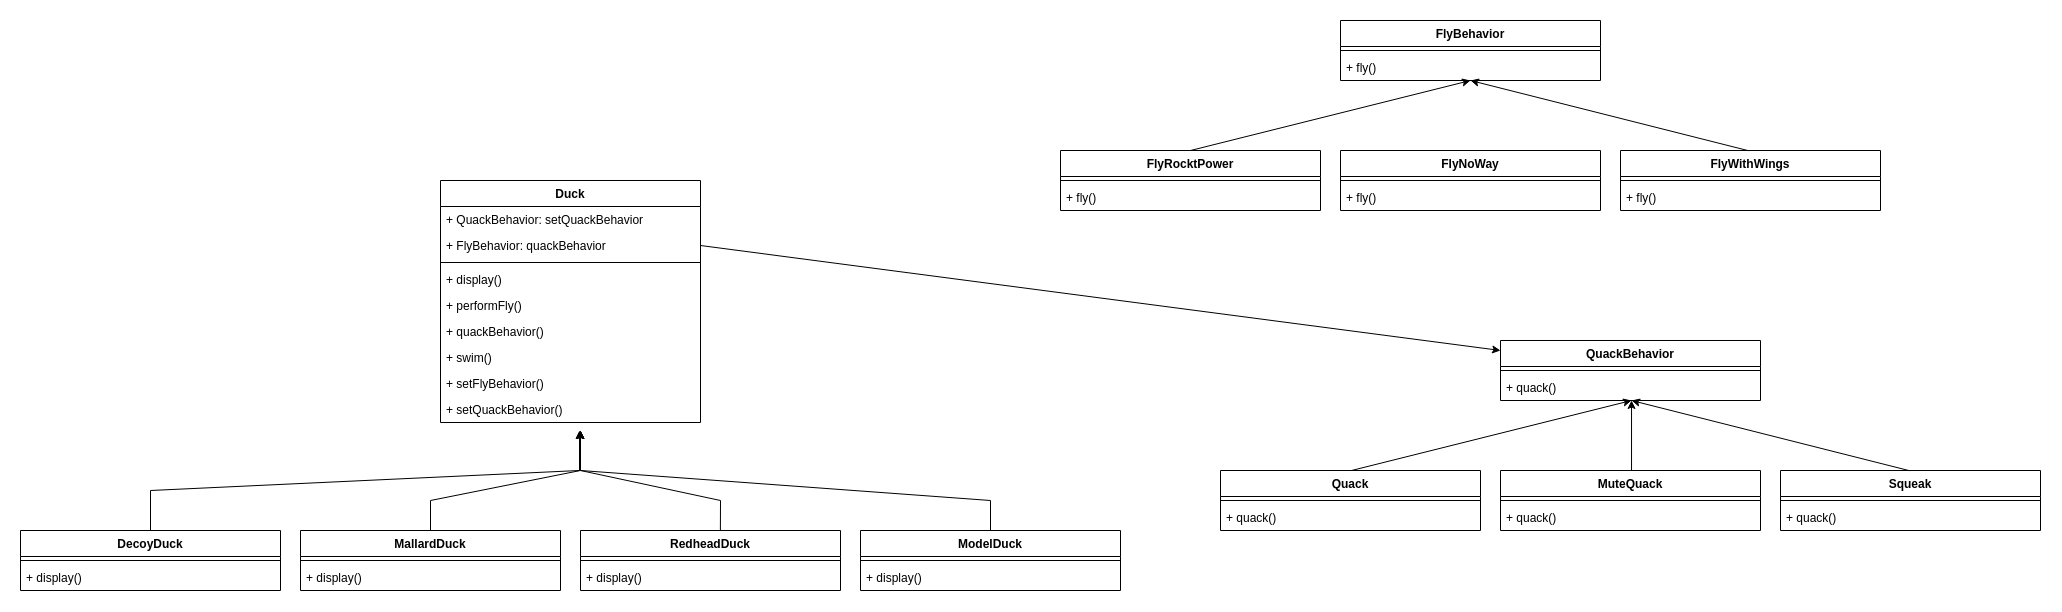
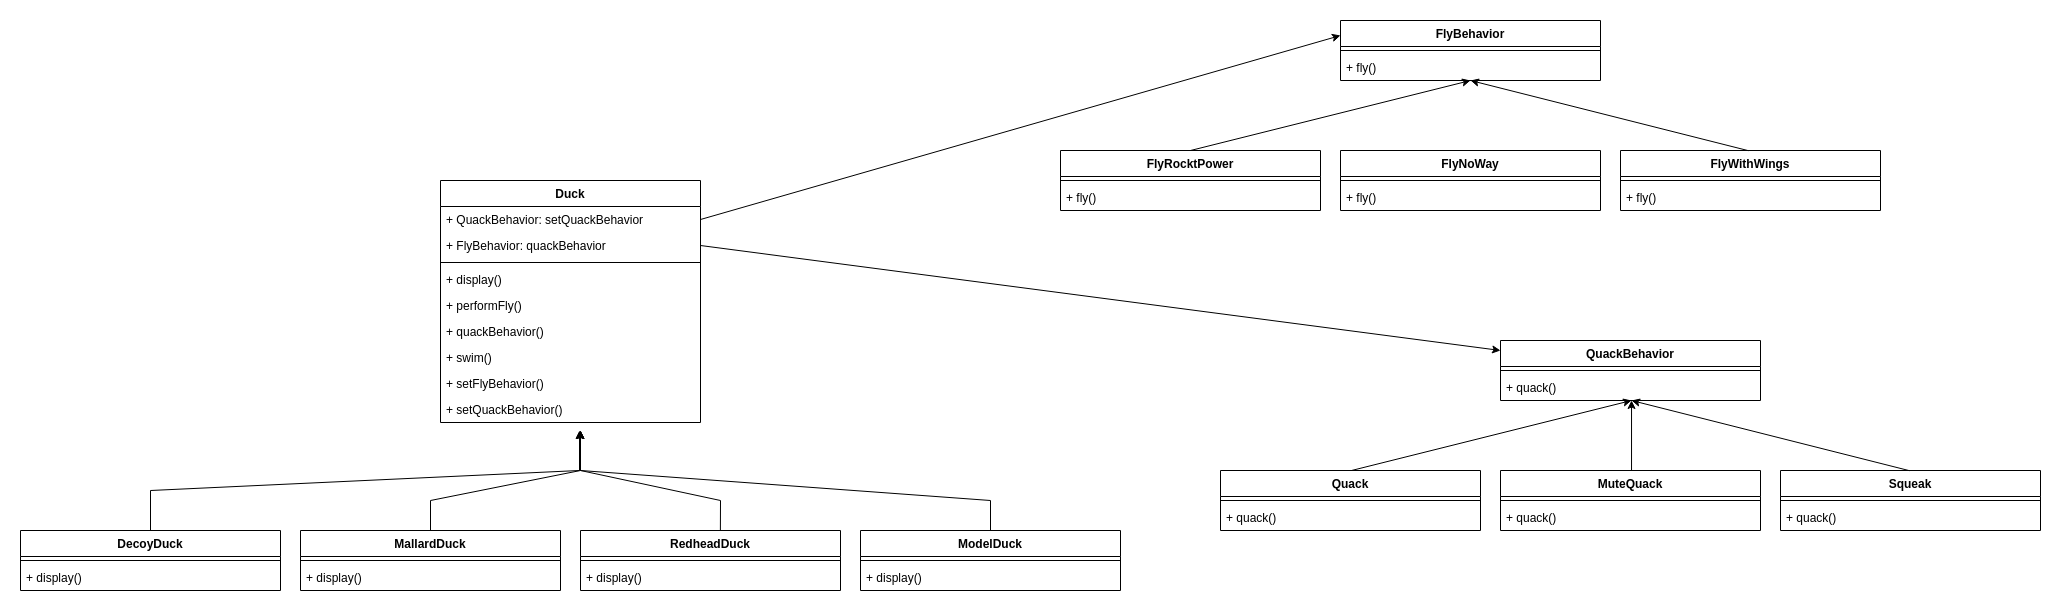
none -> (1018, 128)
